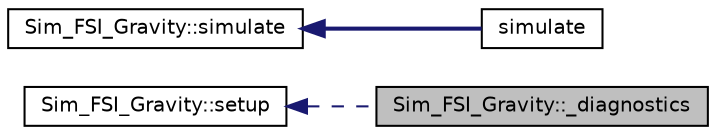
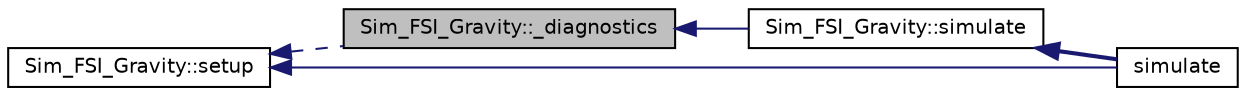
none -> (722, 29)
none -> (704, 68)
